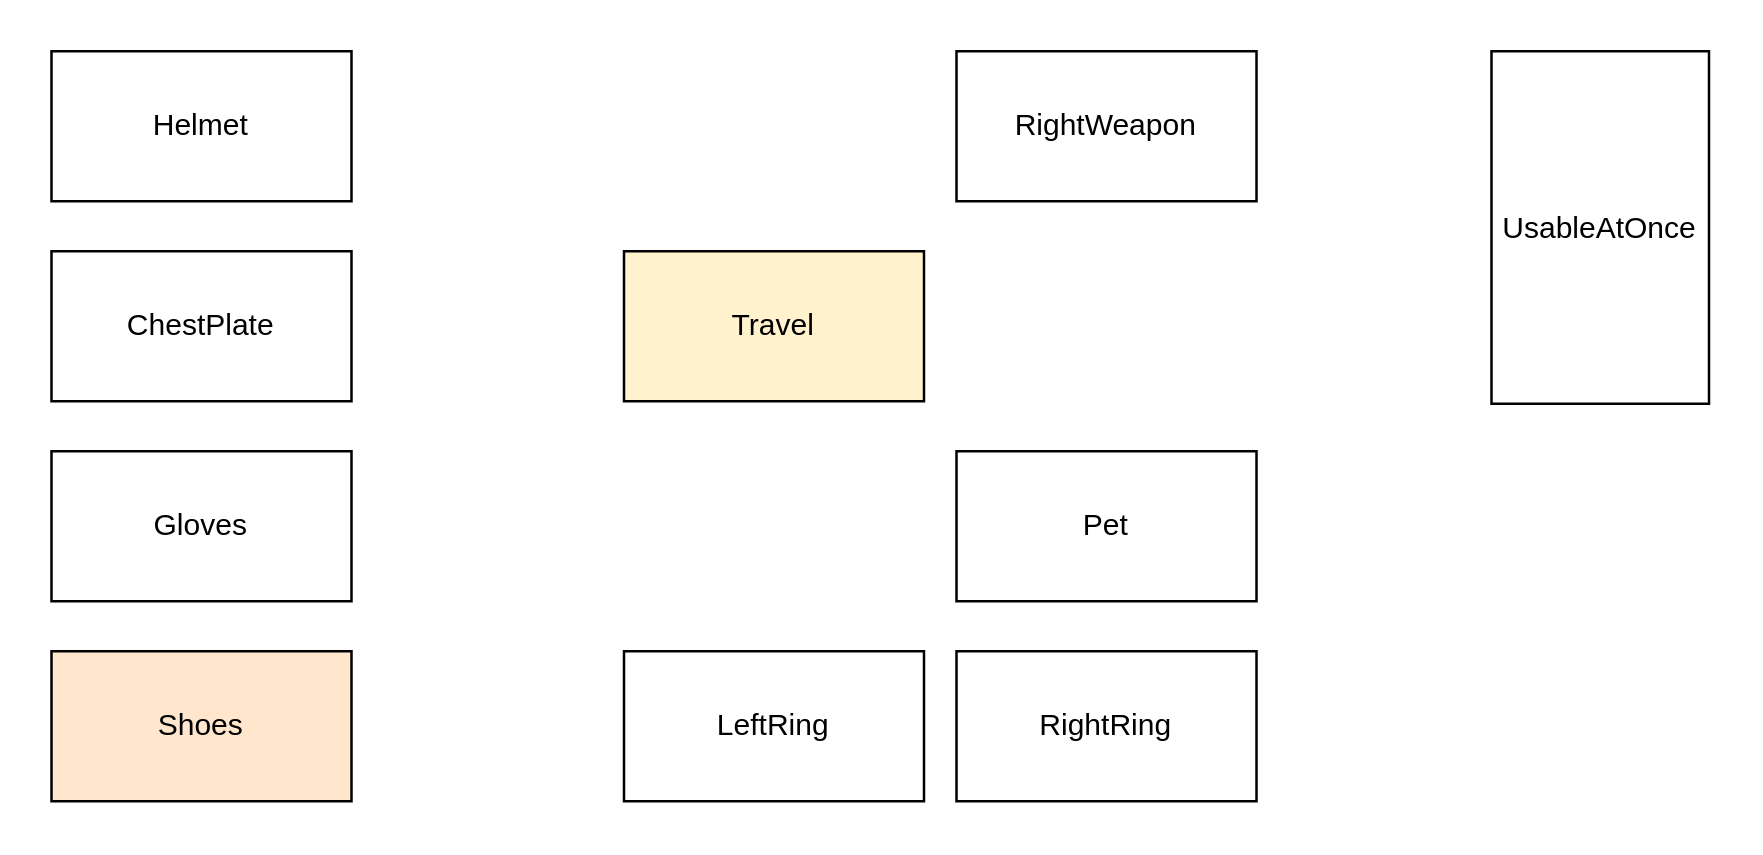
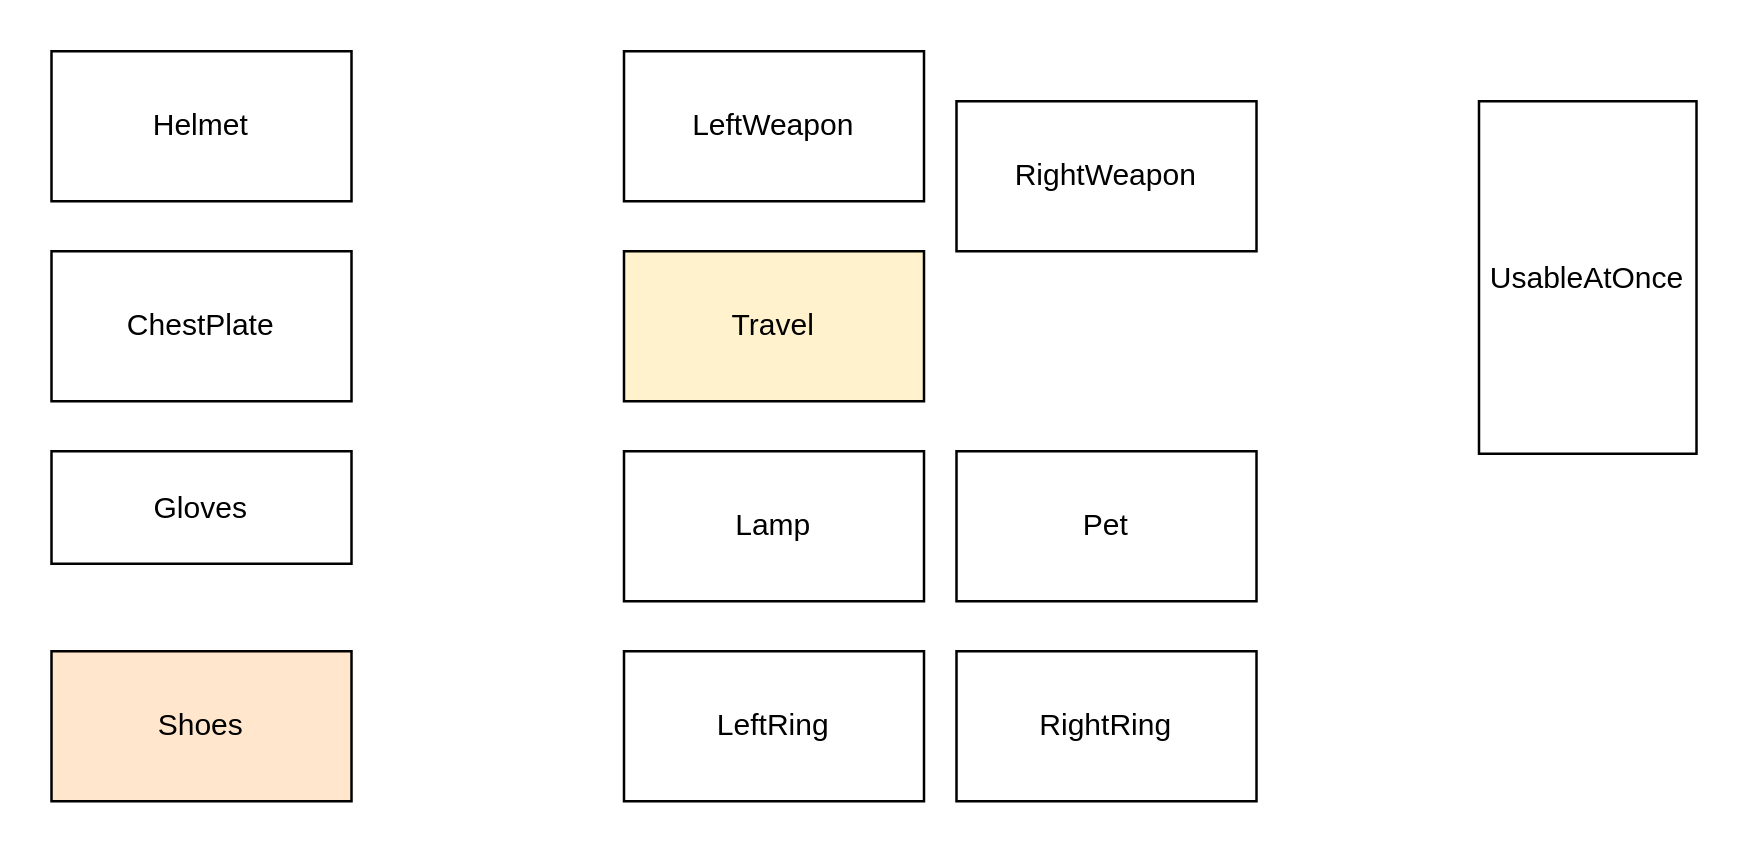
none -> (774, 126)
(1106, 126) -> (1106, 176)
(1600, 228) -> (1588, 278)
(201, 526) -> (201, 508)
none -> (774, 526)
